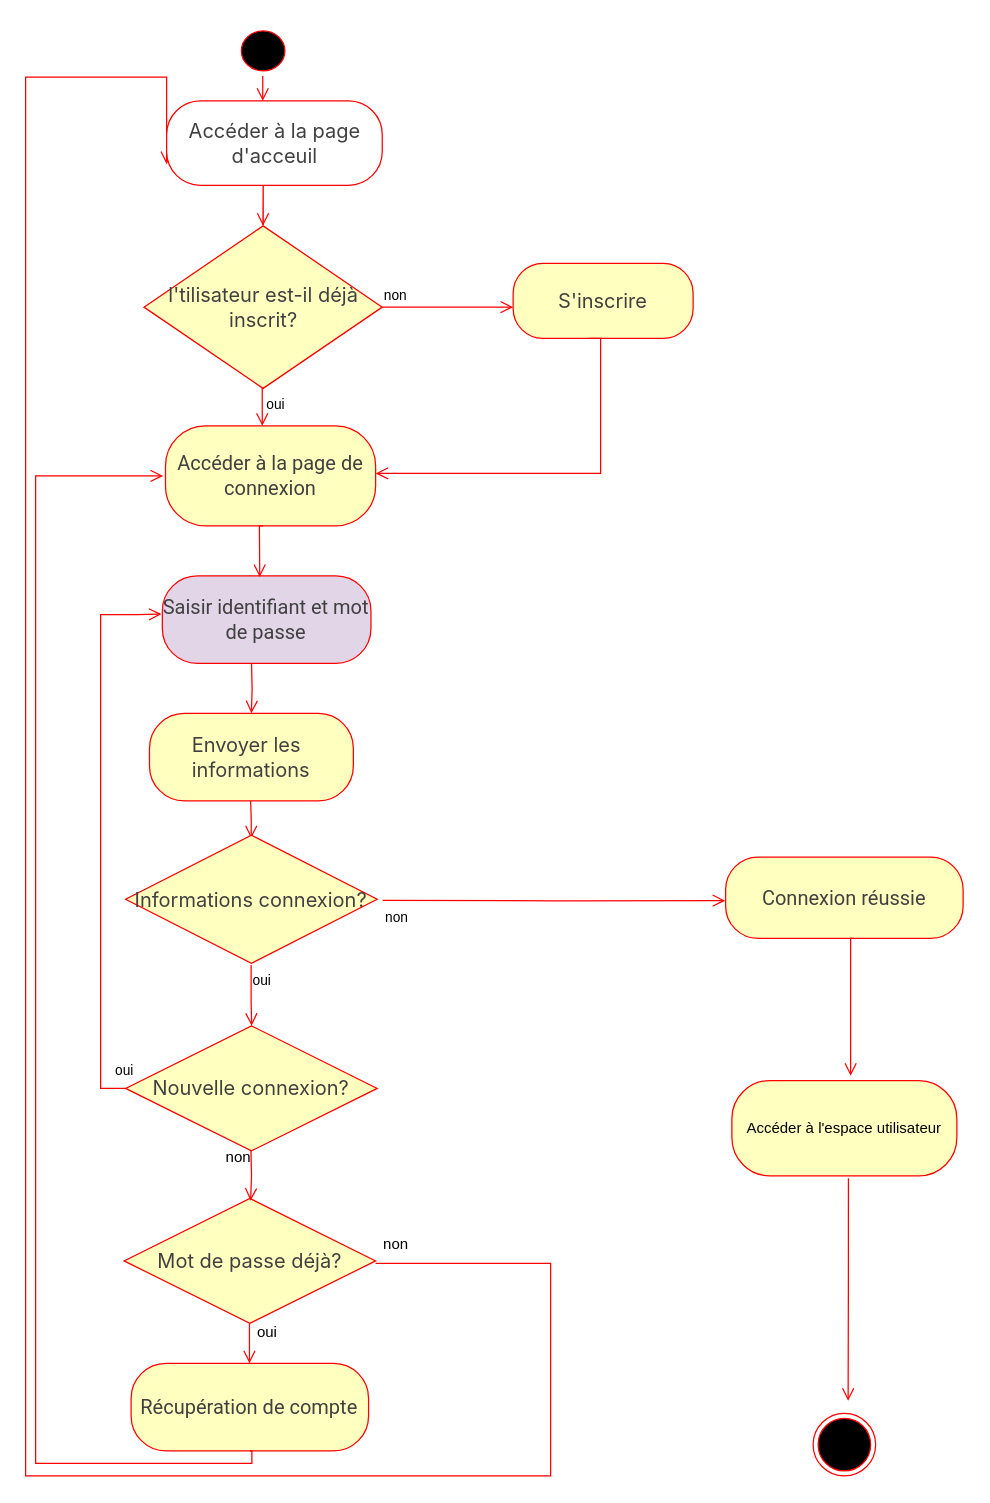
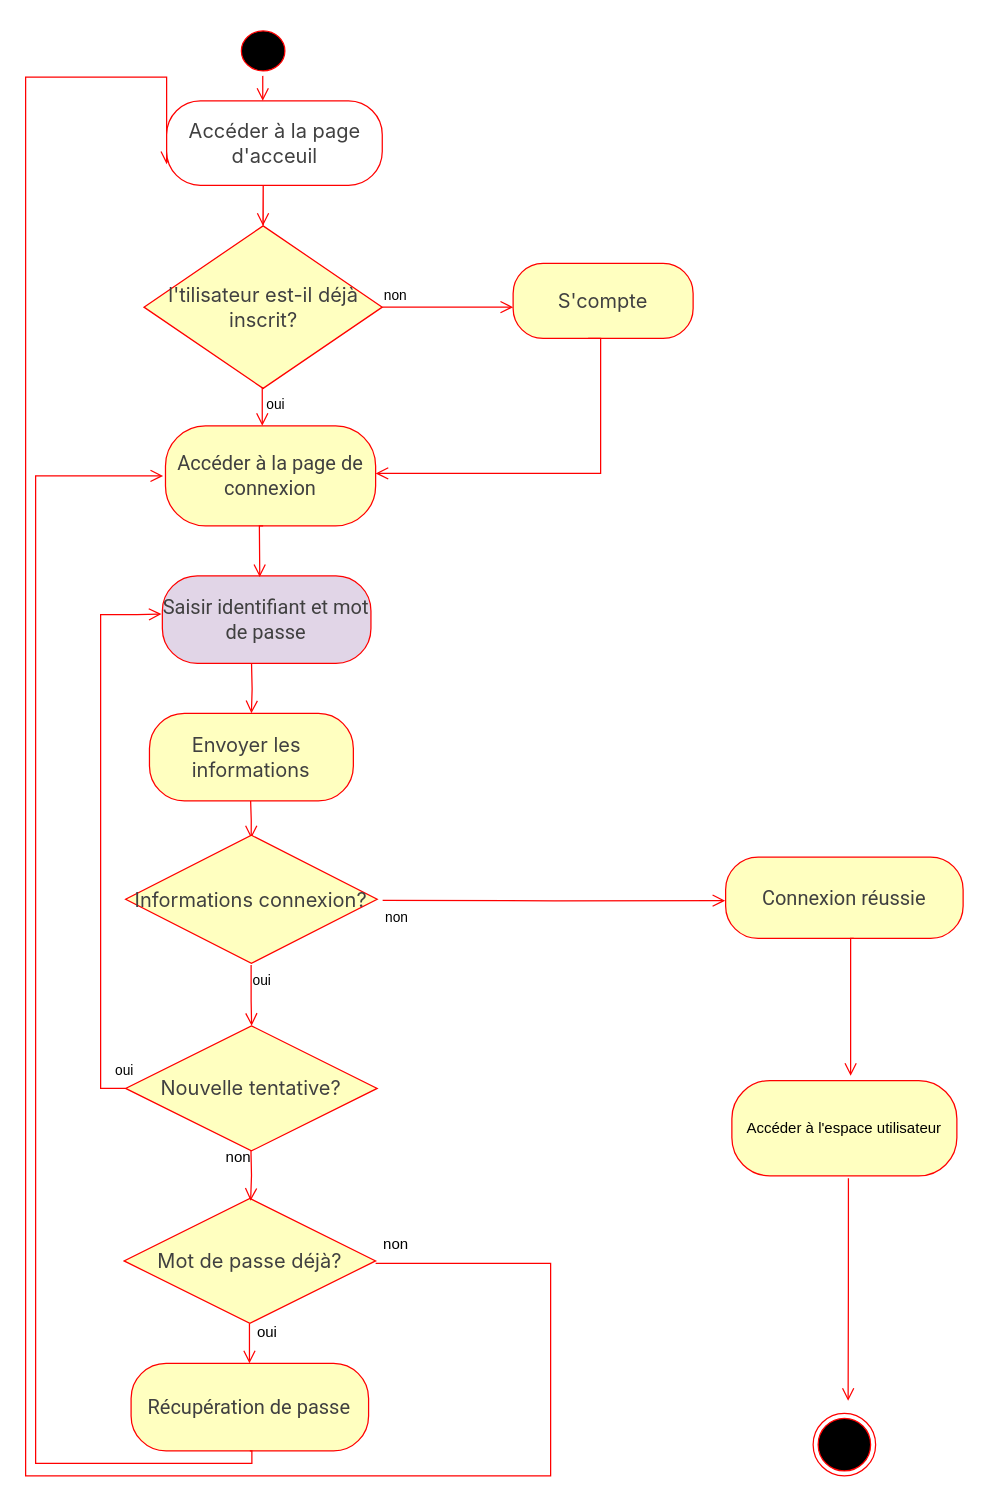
(603, 301) -> (603, 301)
(251, 1088) -> (251, 1088)
(249, 1407) -> (249, 1407)
